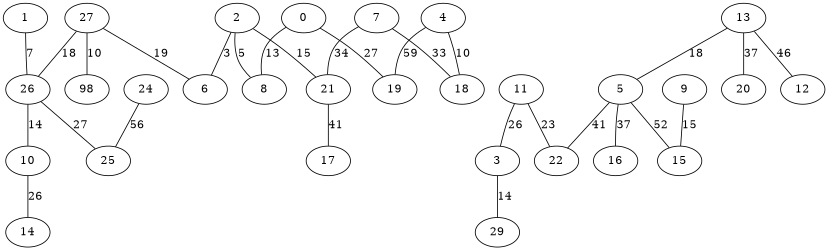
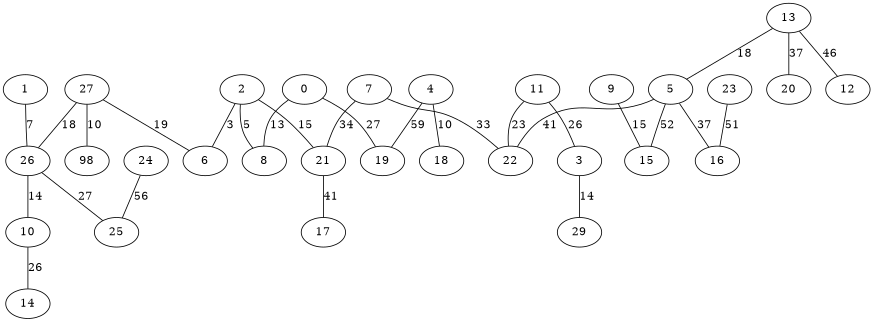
(423, 51) -> (447, 115)
none -> (730, 89)
